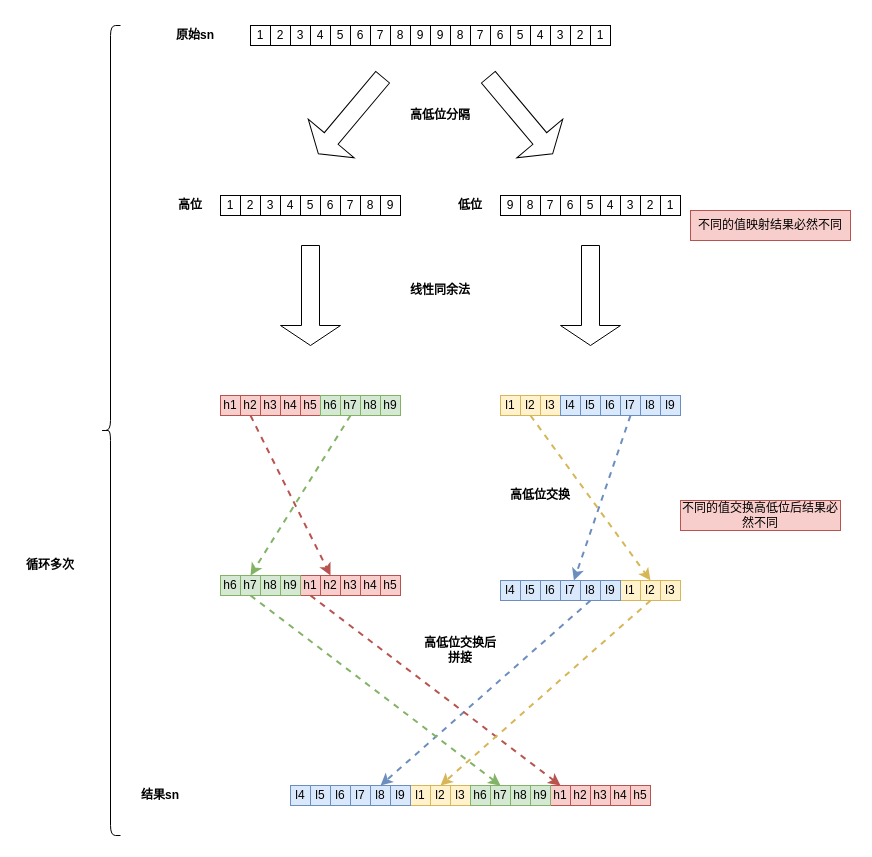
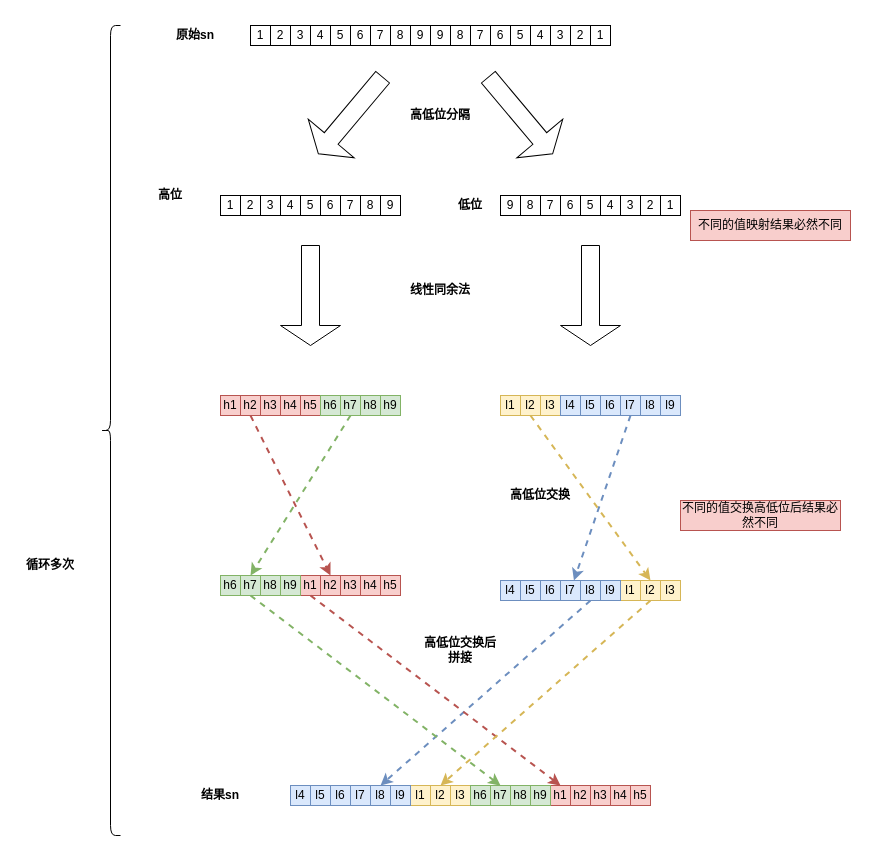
(191, 206) -> (171, 196)
(161, 796) -> (221, 796)
